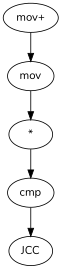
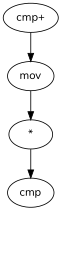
(31, 18) -> (31, 18)
(31, 251) -> none
